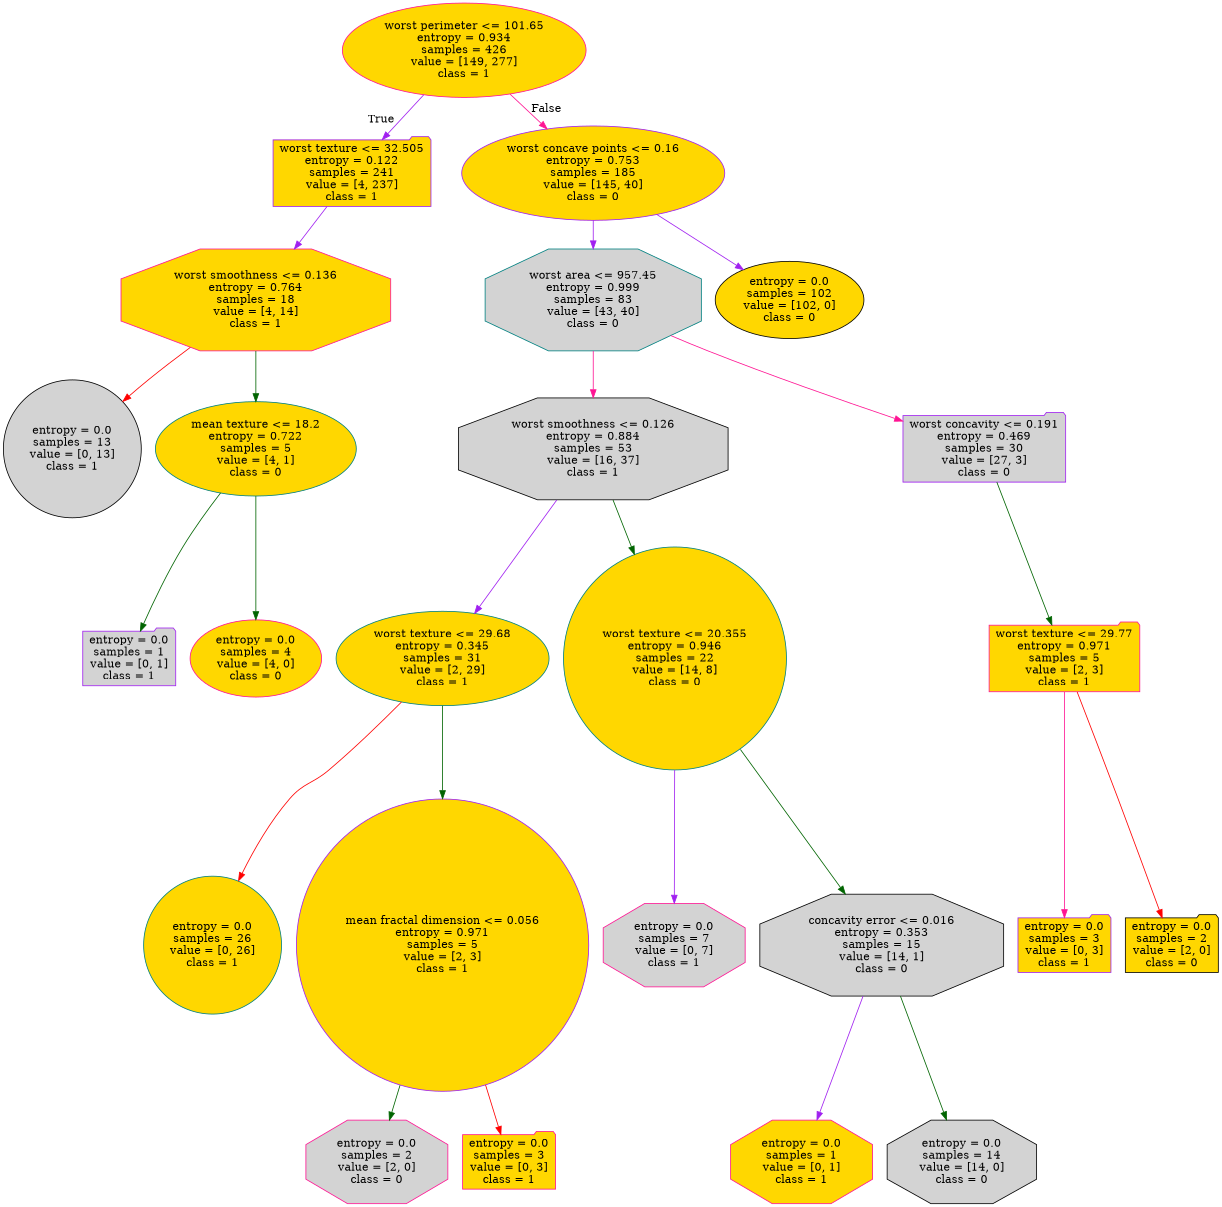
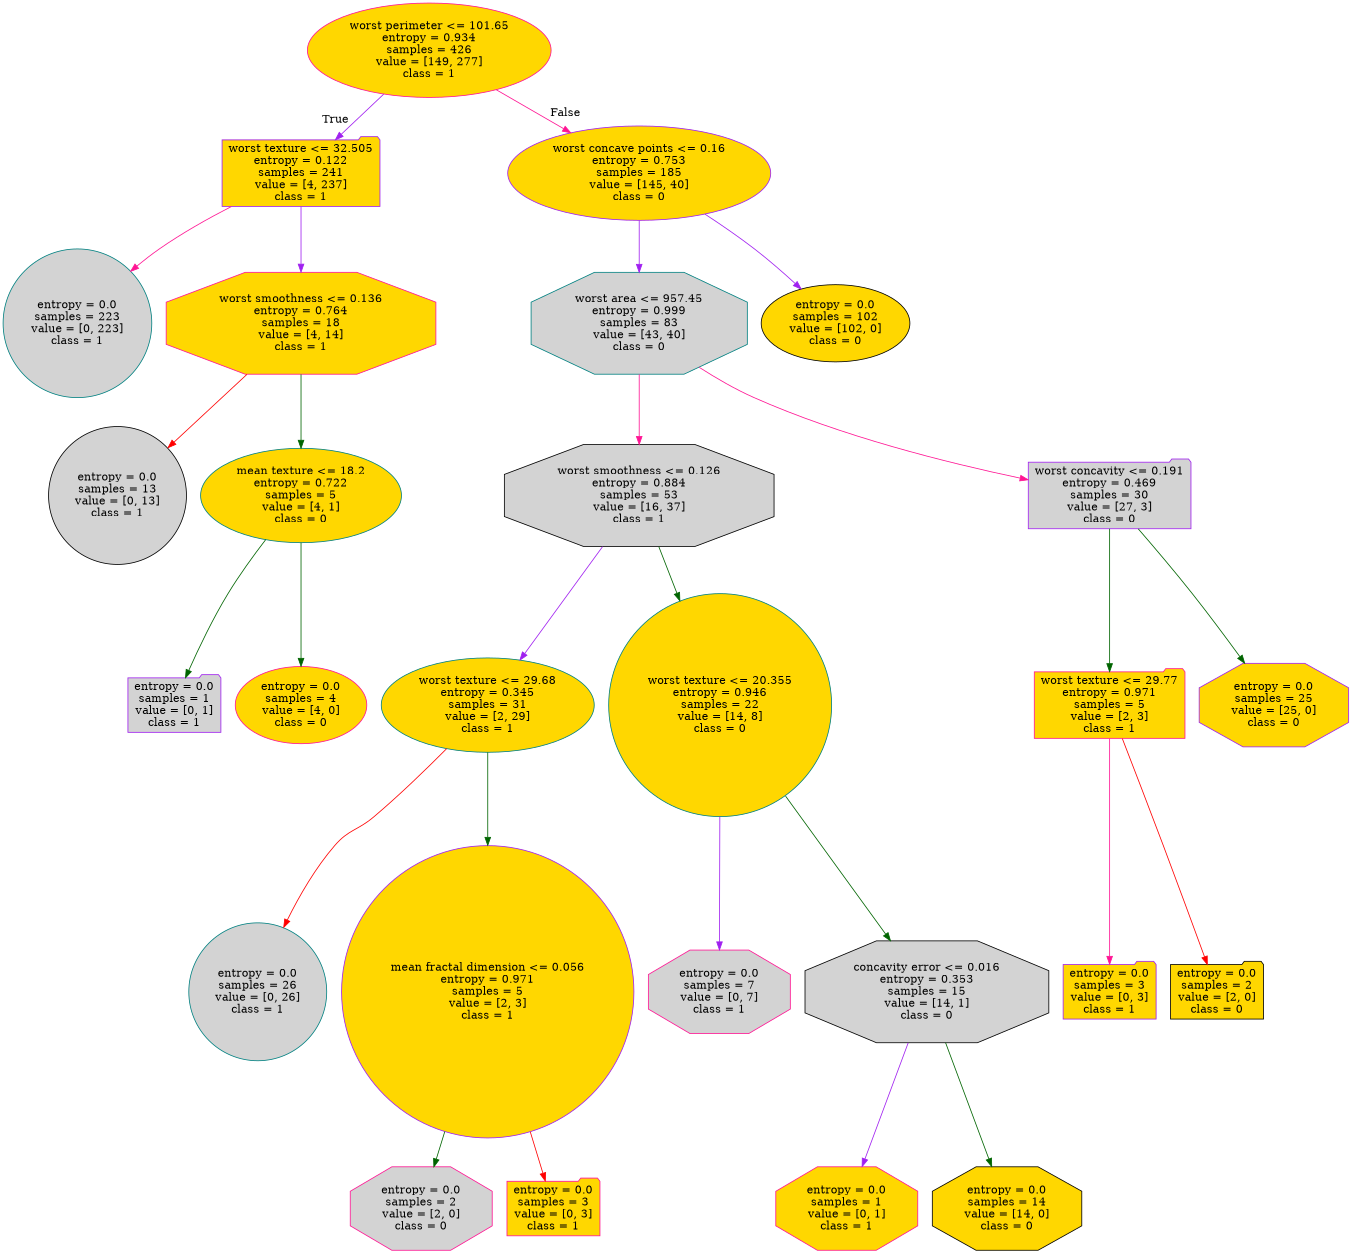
none -> (77, 323)
none -> (1274, 705)
(213, 945) -> (258, 992)
(962, 1162) -> (1007, 1209)
